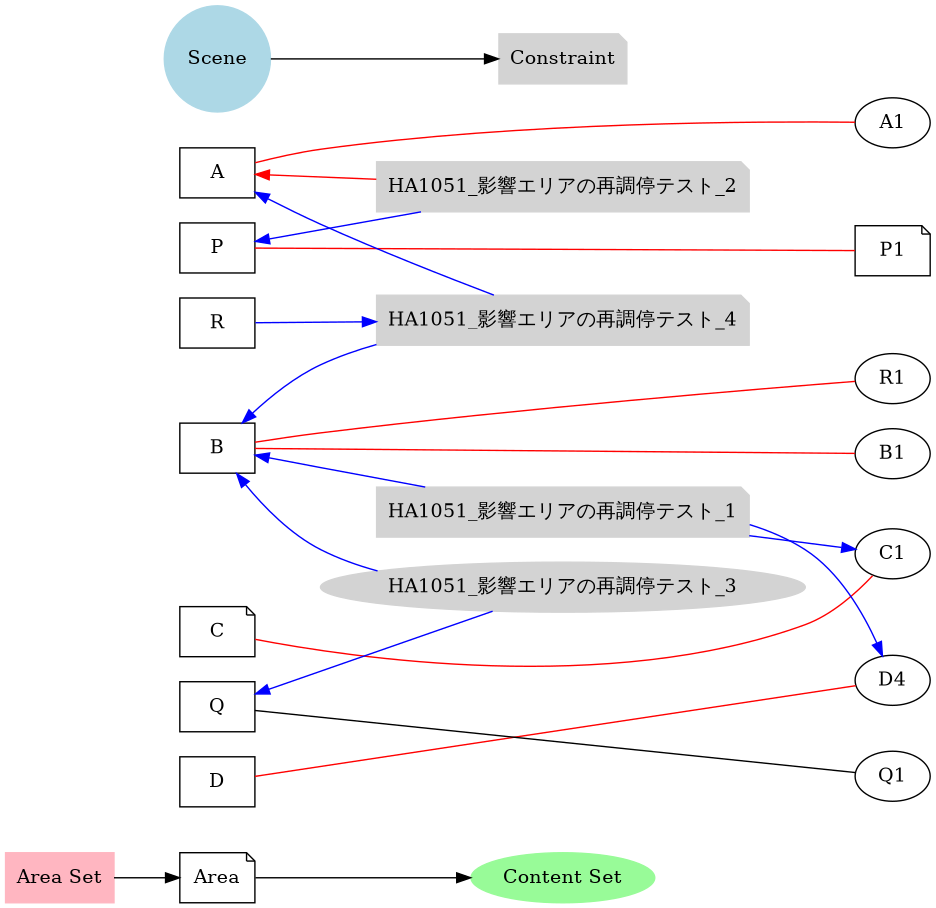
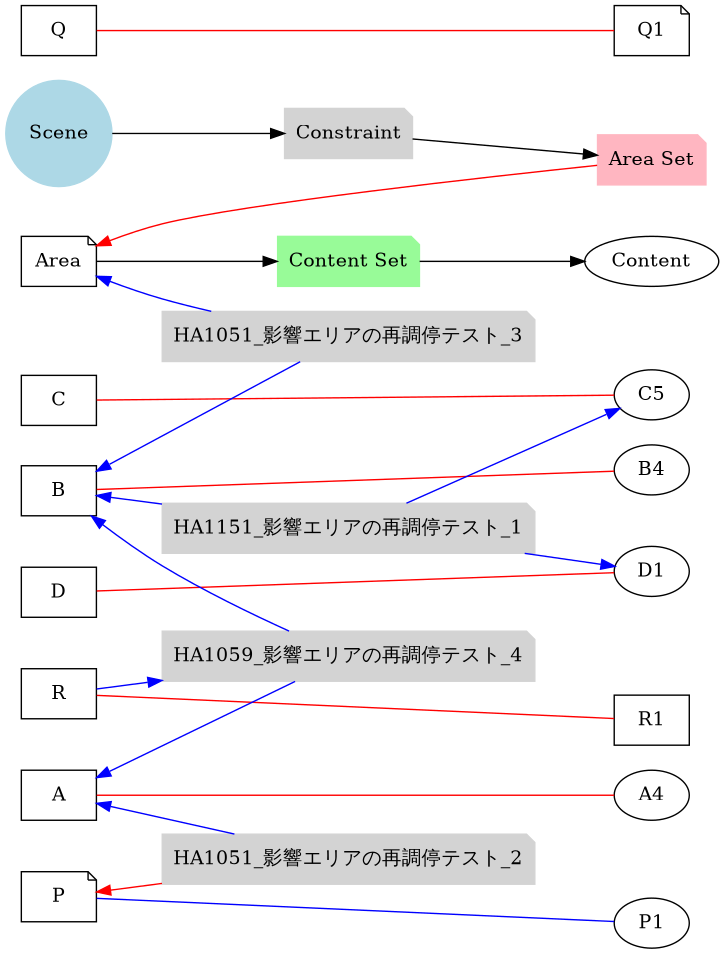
(893, 123) -> (652, 795)
none -> (498, 146)
(323, 177) -> (172, 820)
(345, 225) -> (136, 887)
(217, 248) -> (59, 897)
(555, 249) -> (355, 910)
(893, 251) -> (652, 923)
none -> (652, 261)
(563, 320) -> (349, 656)
(893, 379) -> (652, 720)
(555, 408) -> (355, 707)
(893, 454) -> (652, 470)
(563, 512) -> (349, 528)
(893, 554) -> (652, 395)
(563, 587) -> (349, 336)
(217, 632) -> (59, 400)
(386, 648) -> (160, 298)
(893, 680) -> (652, 571)
(555, 742) -> (355, 31)
(893, 776) -> (652, 31)
(60, 878) -> (652, 160)
(140, 878) -> (352, 194)
(563, 878) -> (349, 261)
